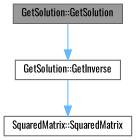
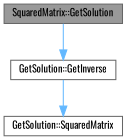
(68, 14) -> (63, 14)
(68, 126) -> (63, 126)
